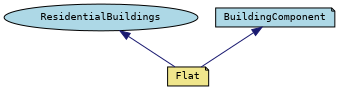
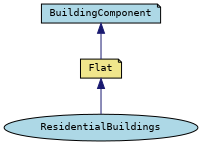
(152, 52) -> (101, 101)
